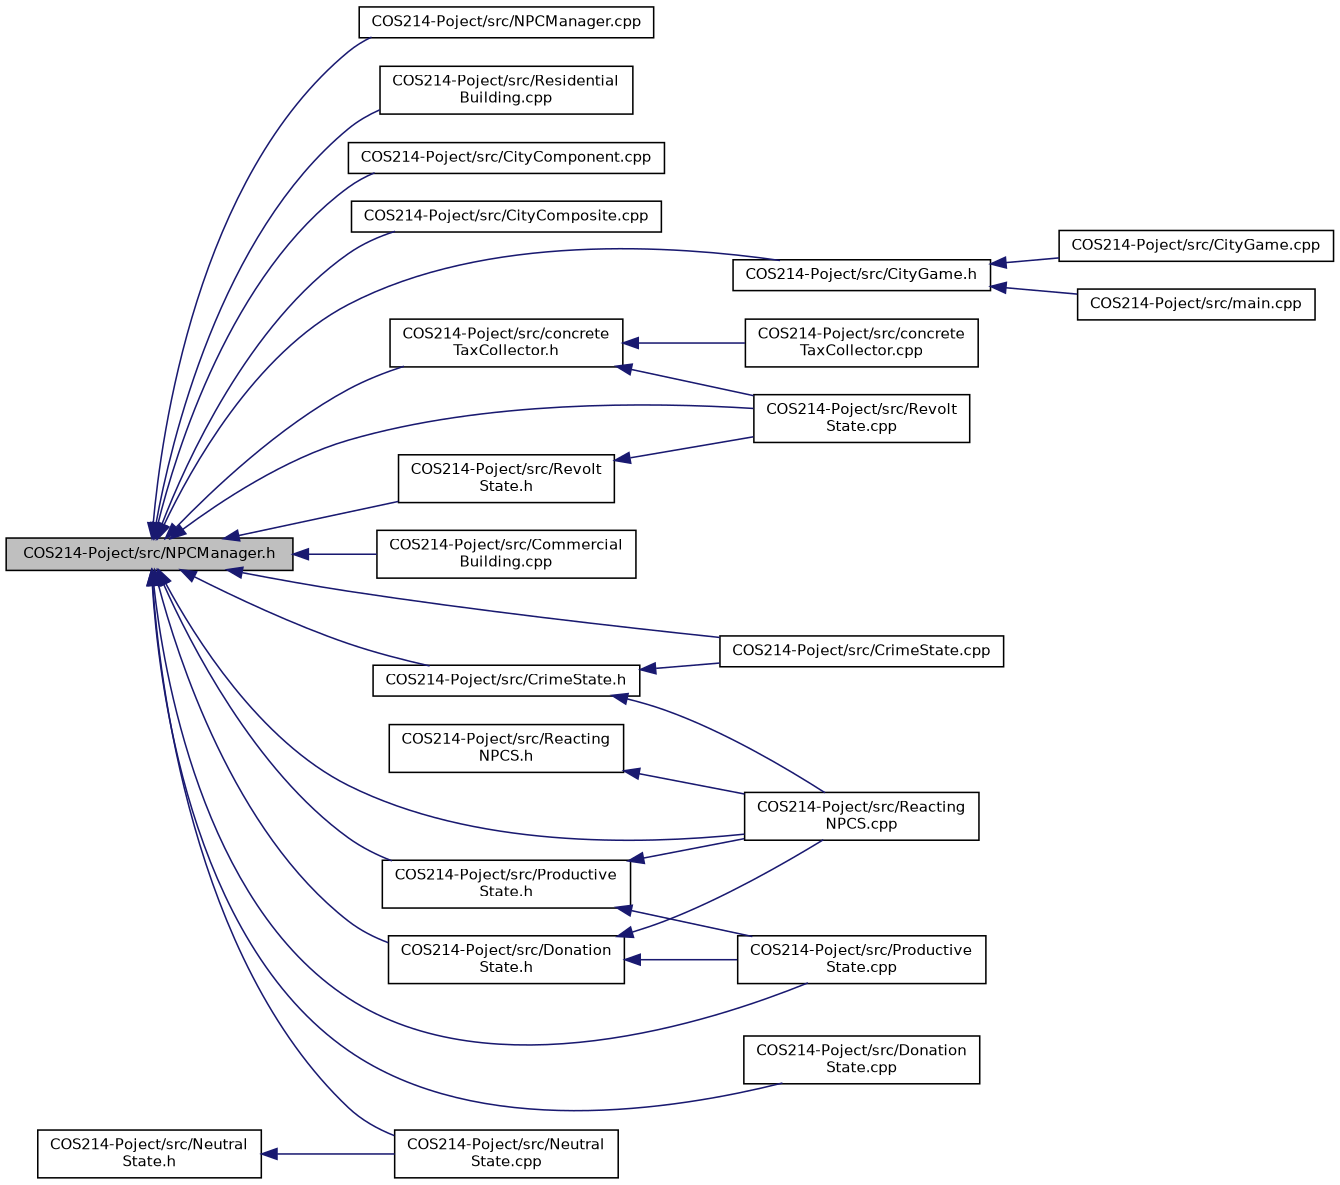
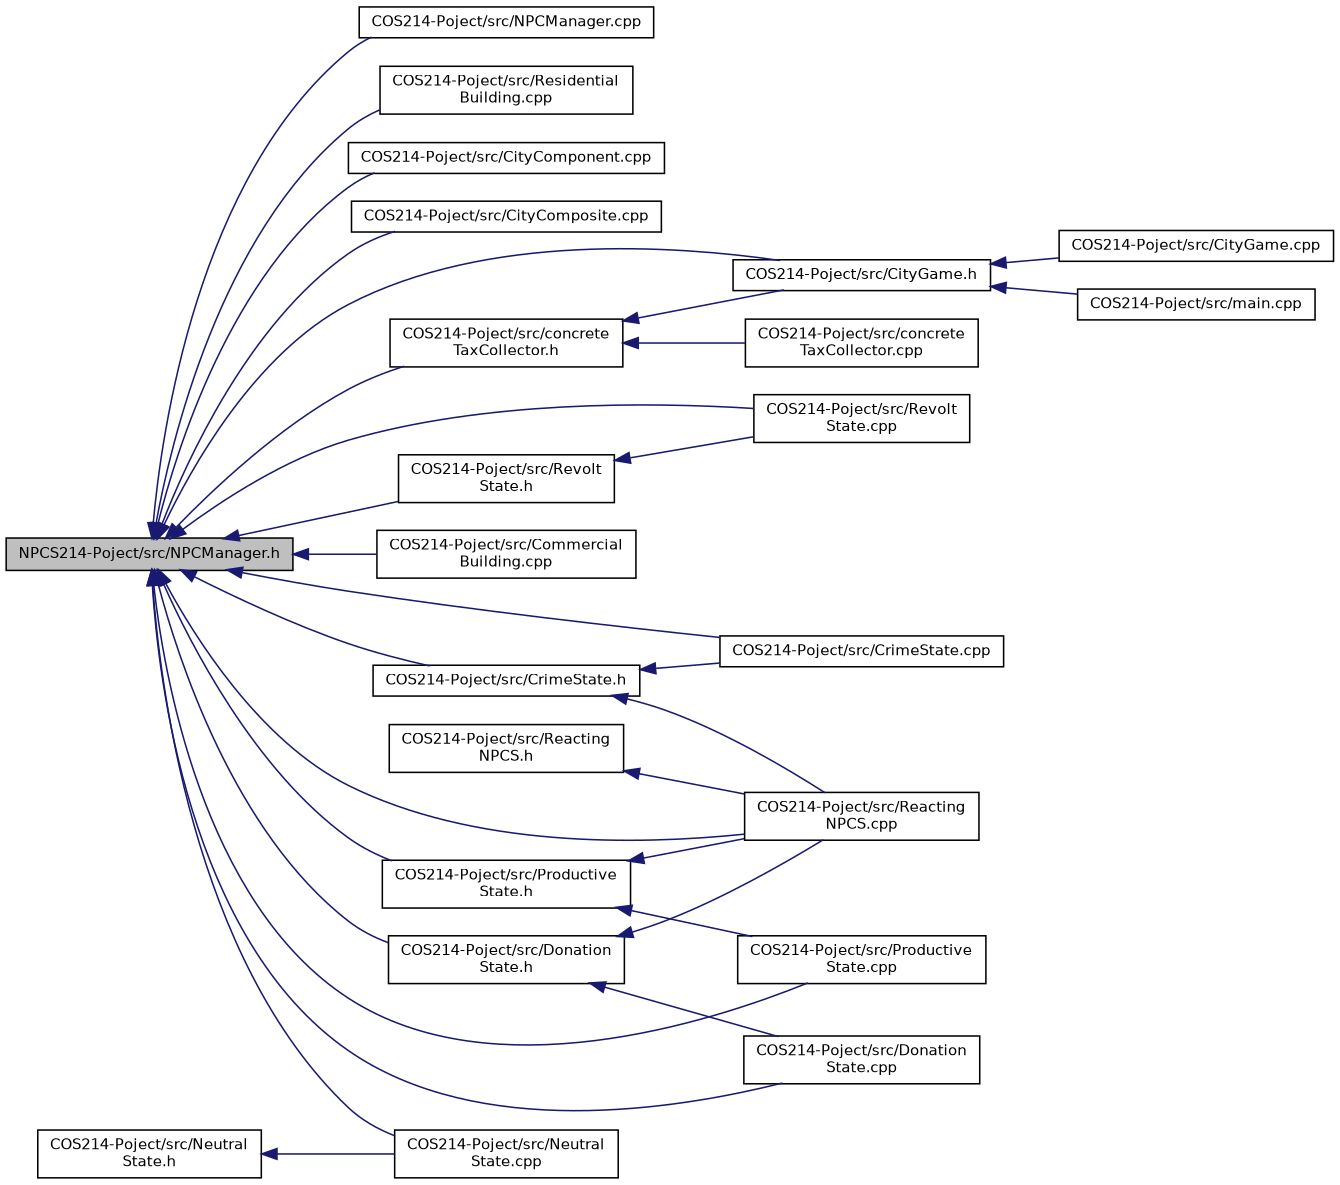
(692, 383) -> (711, 304)
(150, 554) -> (150, 554)
(689, 960) -> (687, 1011)
